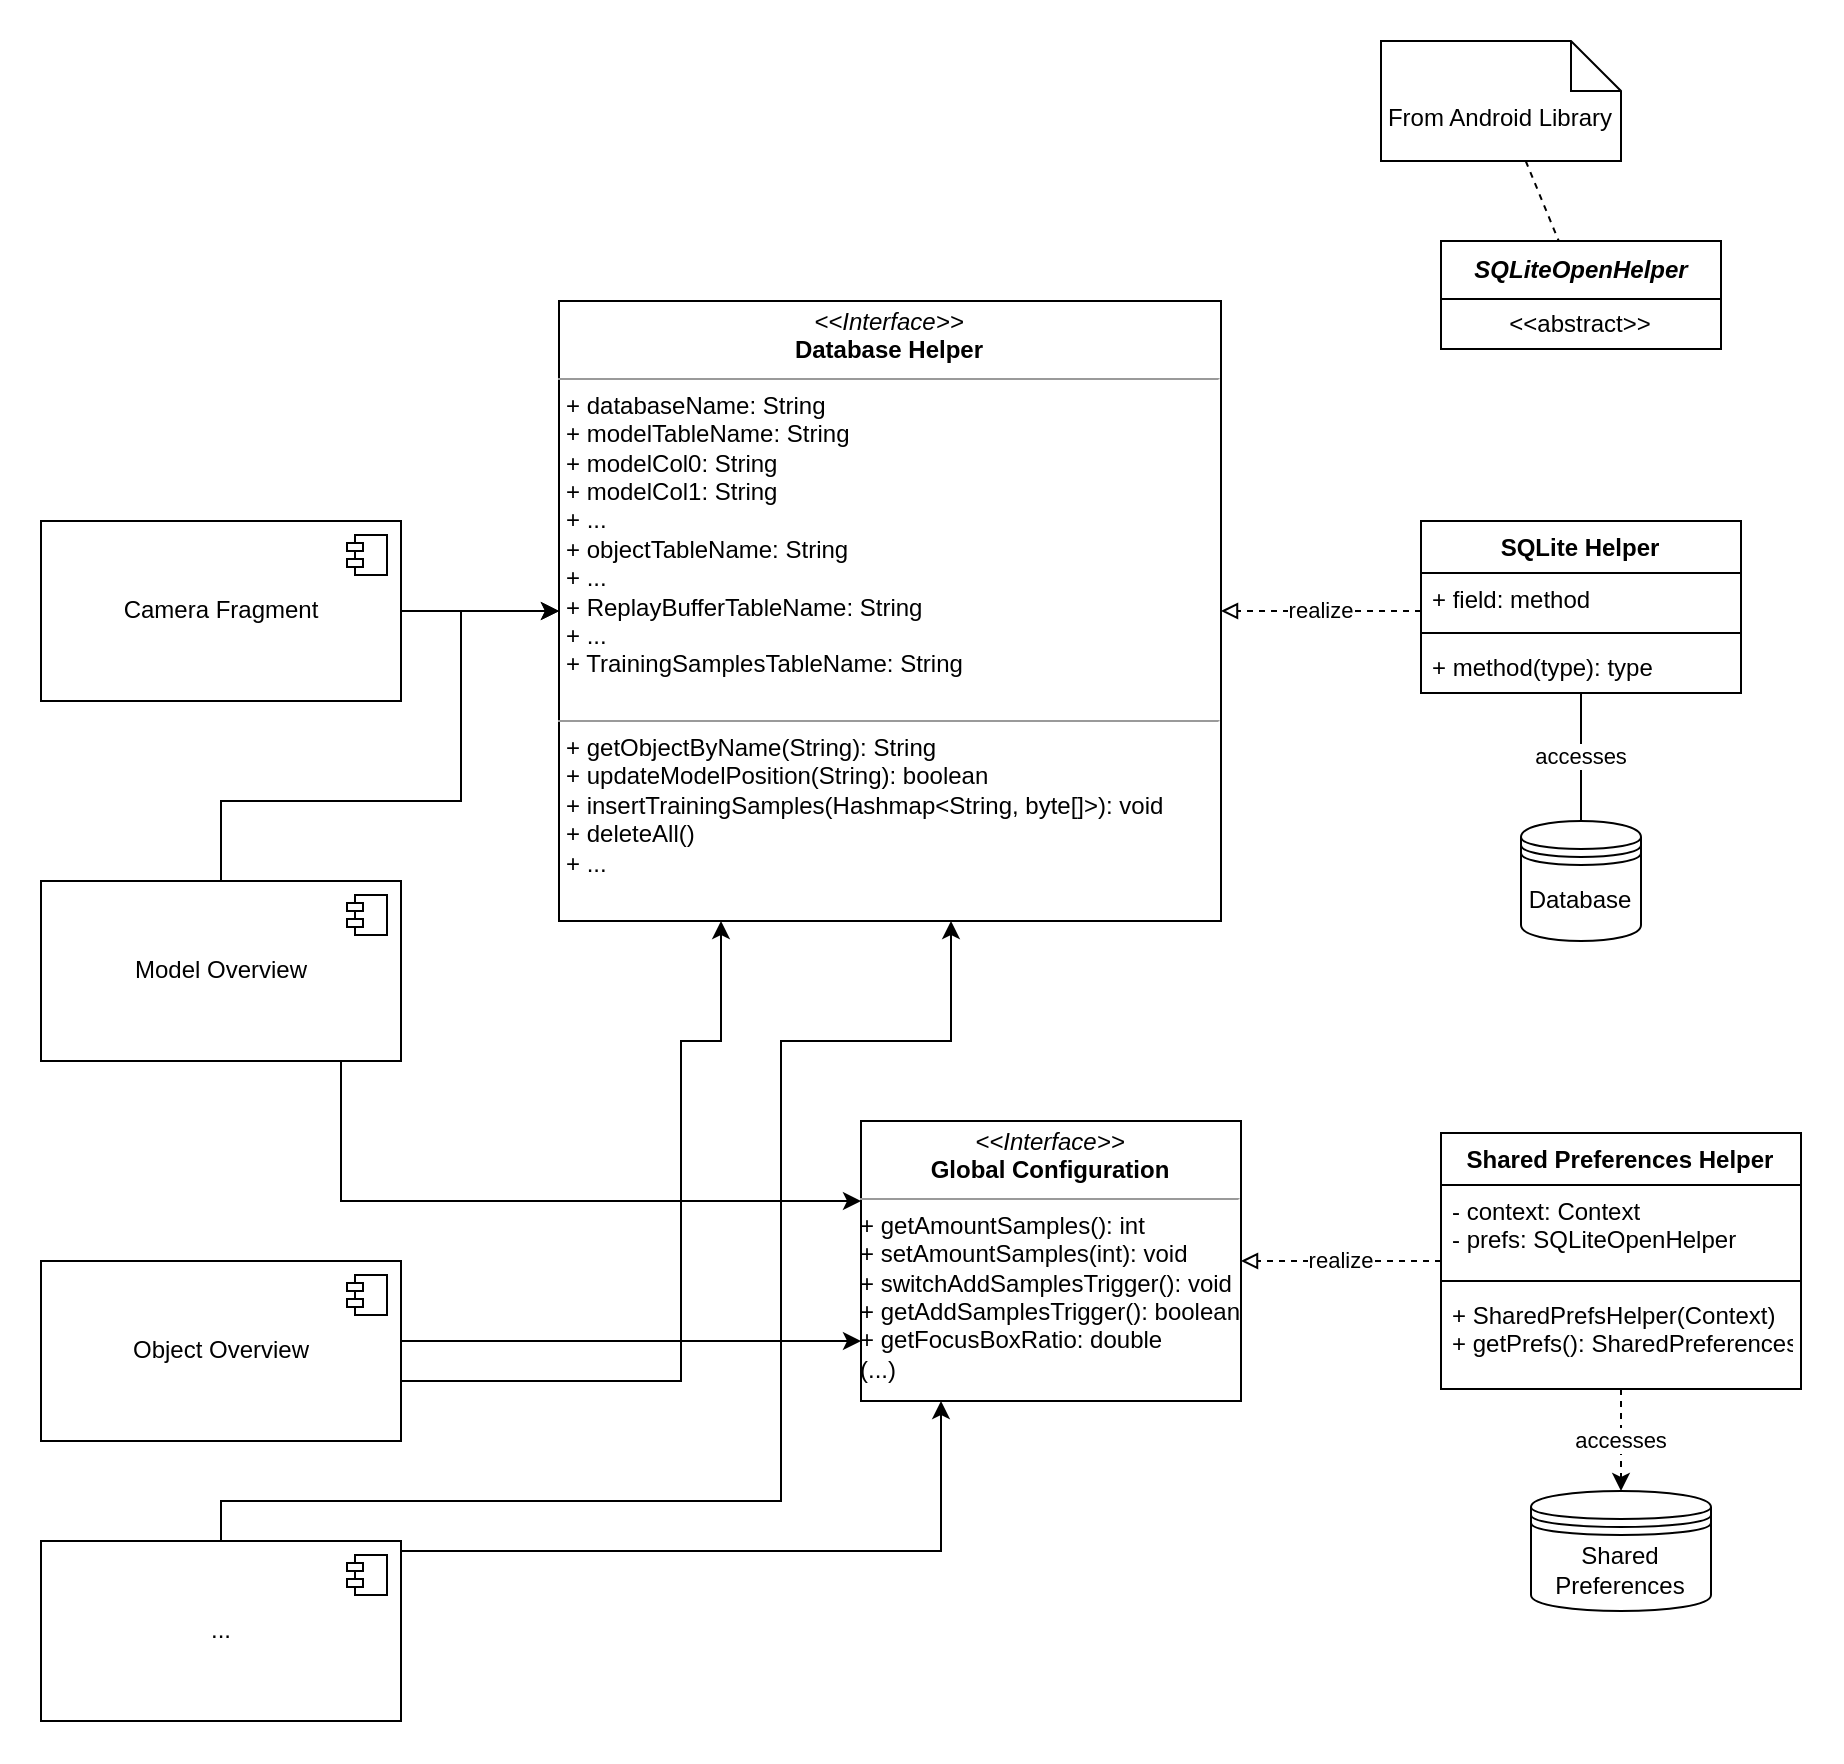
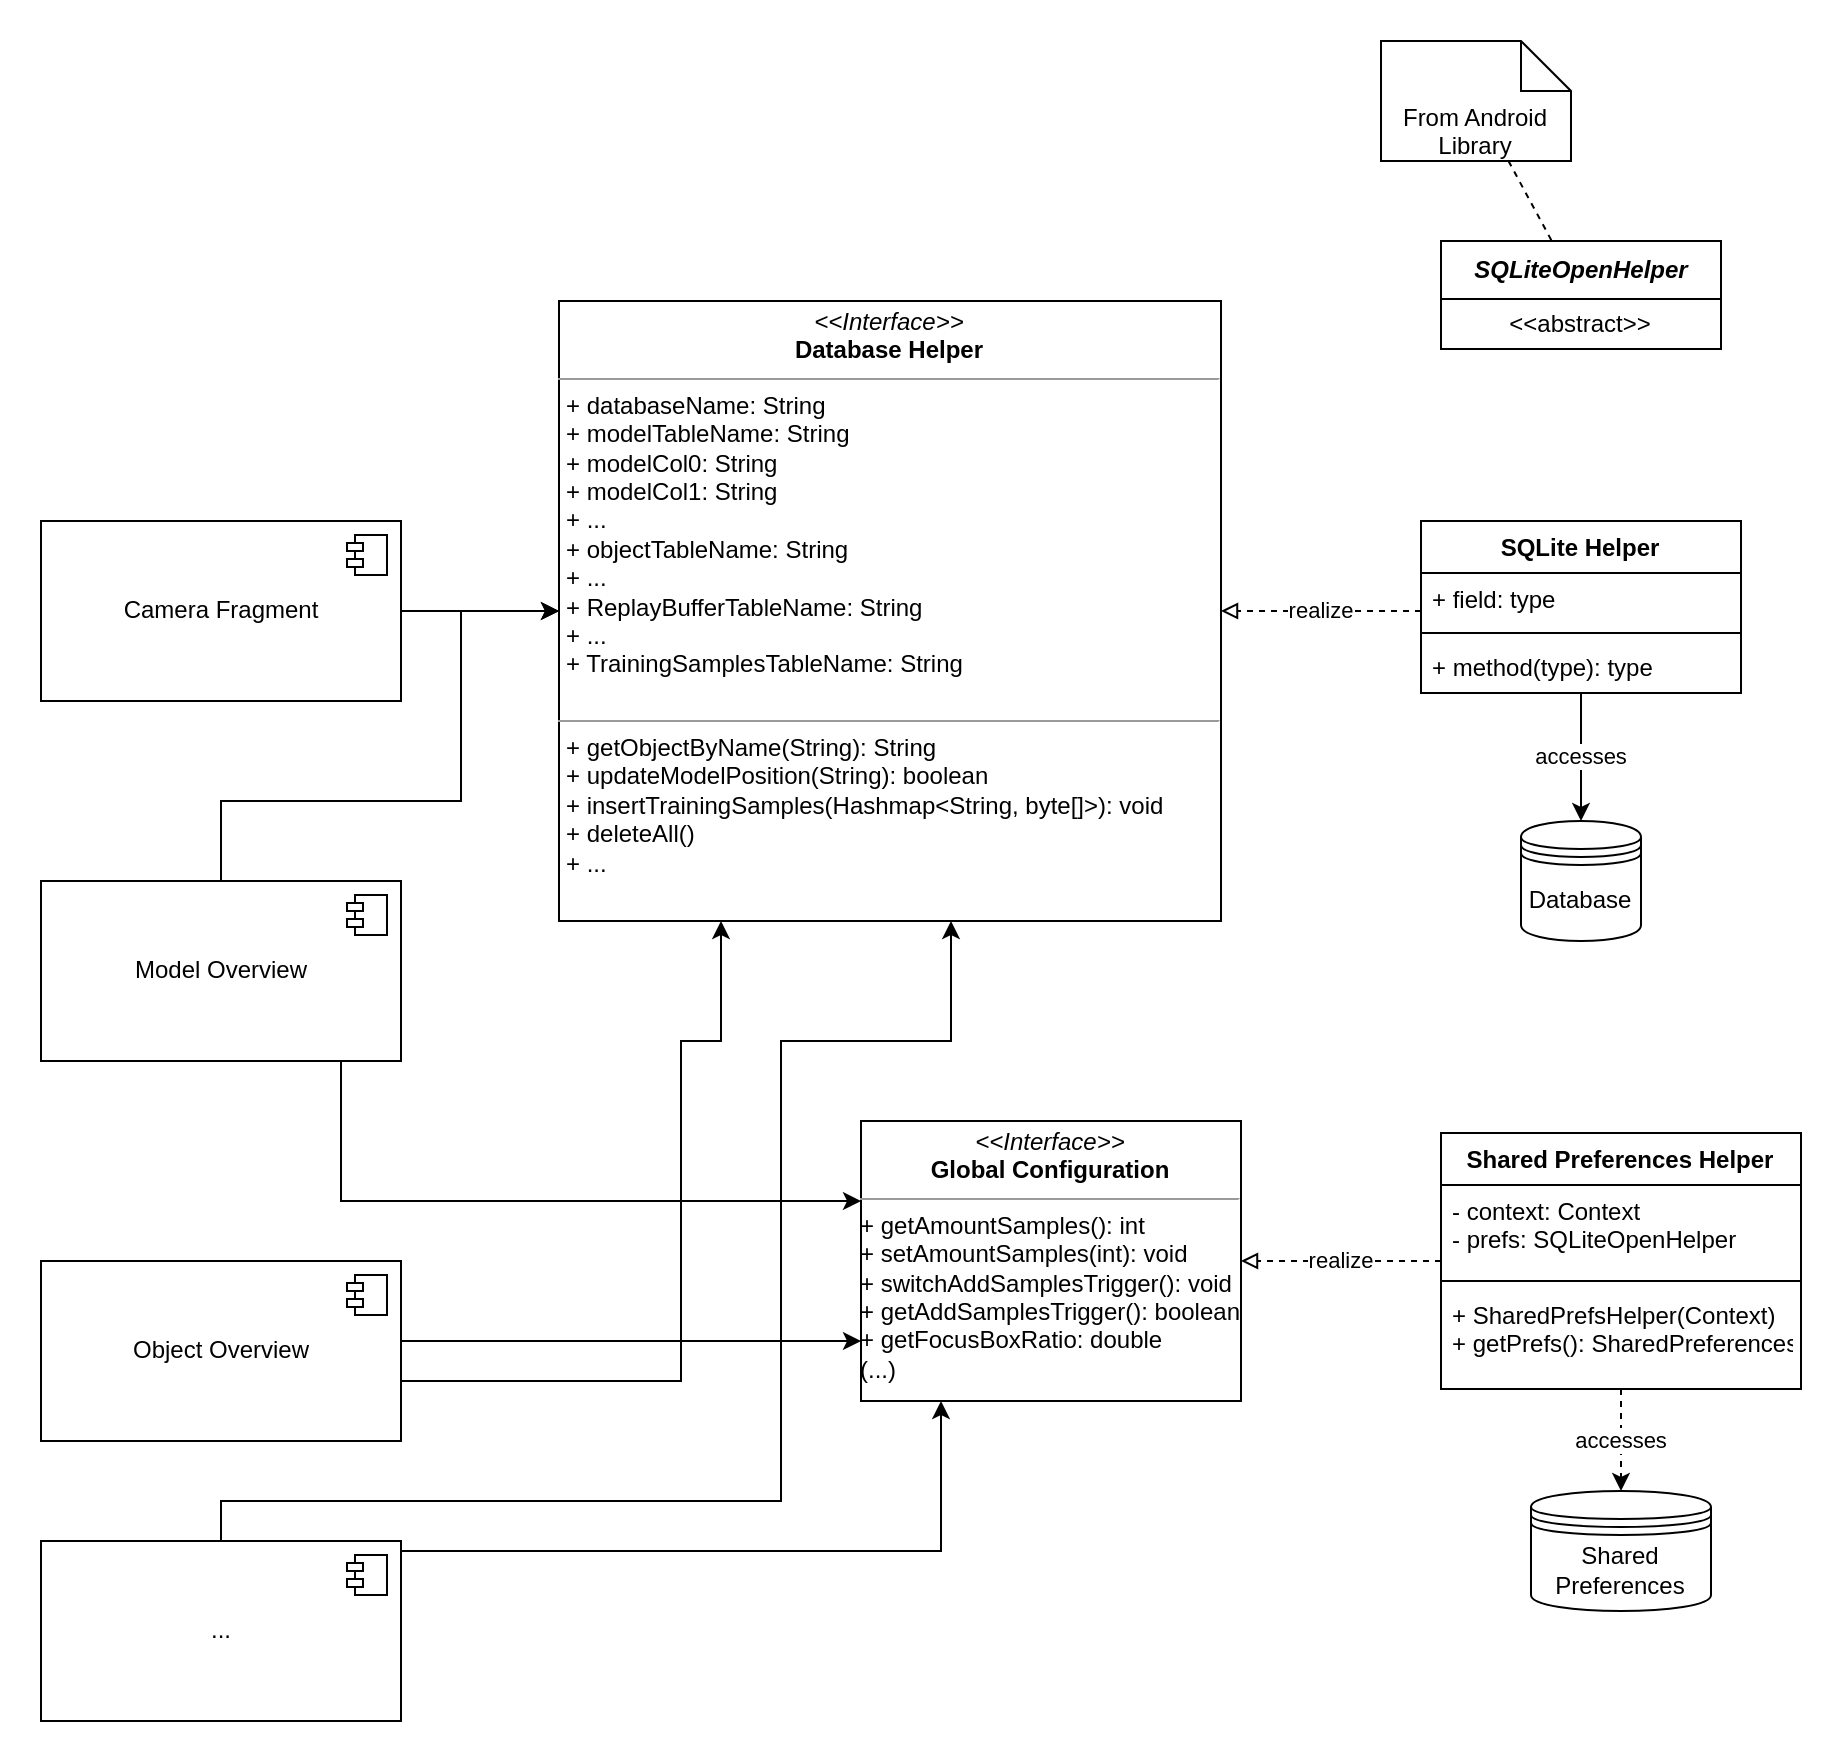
(1501, 101) -> (1476, 101)
(1517, 600) -> (1504, 600)
(1581, 811) -> (1581, 806)
